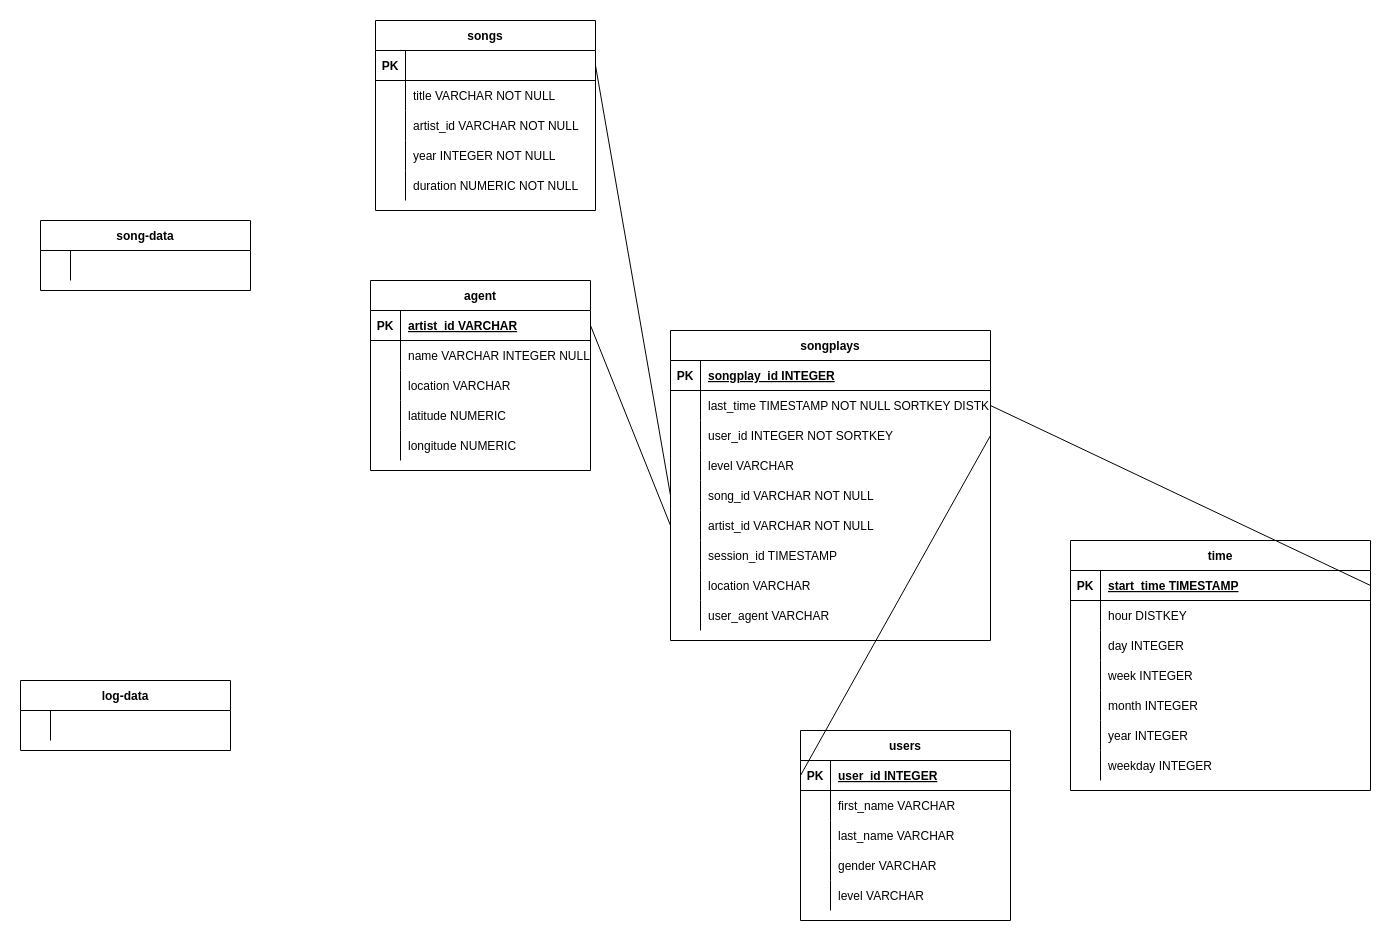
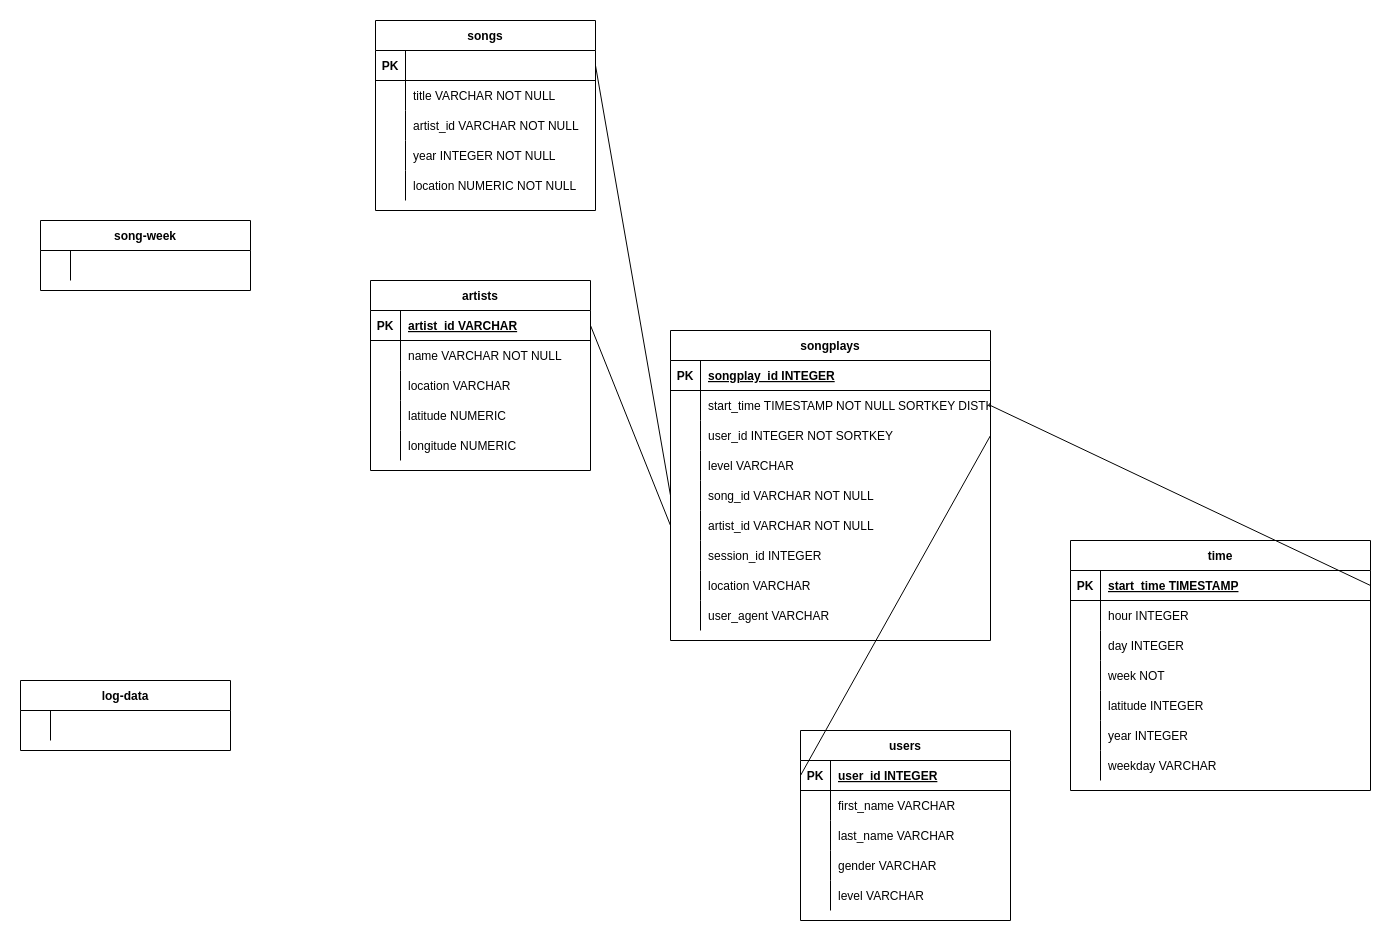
(509, 186) -> (507, 186)
(145, 236) -> (145, 236)
(480, 296) -> (480, 296)
(511, 356) -> (497, 356)
(879, 406) -> (884, 406)
(785, 556) -> (778, 556)
(1167, 616) -> (1167, 616)
(1167, 676) -> (1153, 676)
(1168, 706) -> (1175, 706)
(1171, 766) -> (1171, 766)
